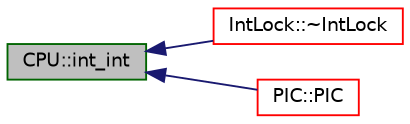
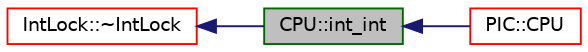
(189, 45) -> (240, 26)
(308, 97) -> (526, 26)
